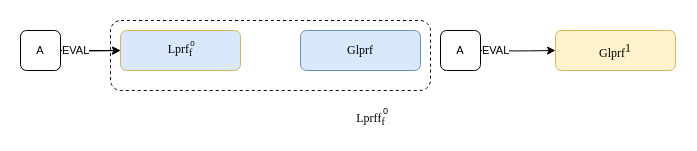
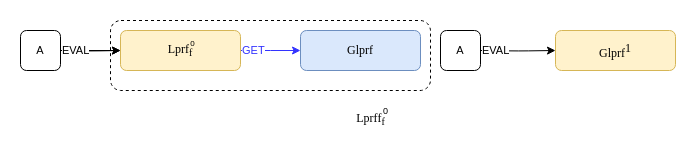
(181, 51) -> (181, 51)
none -> (267, 51)
